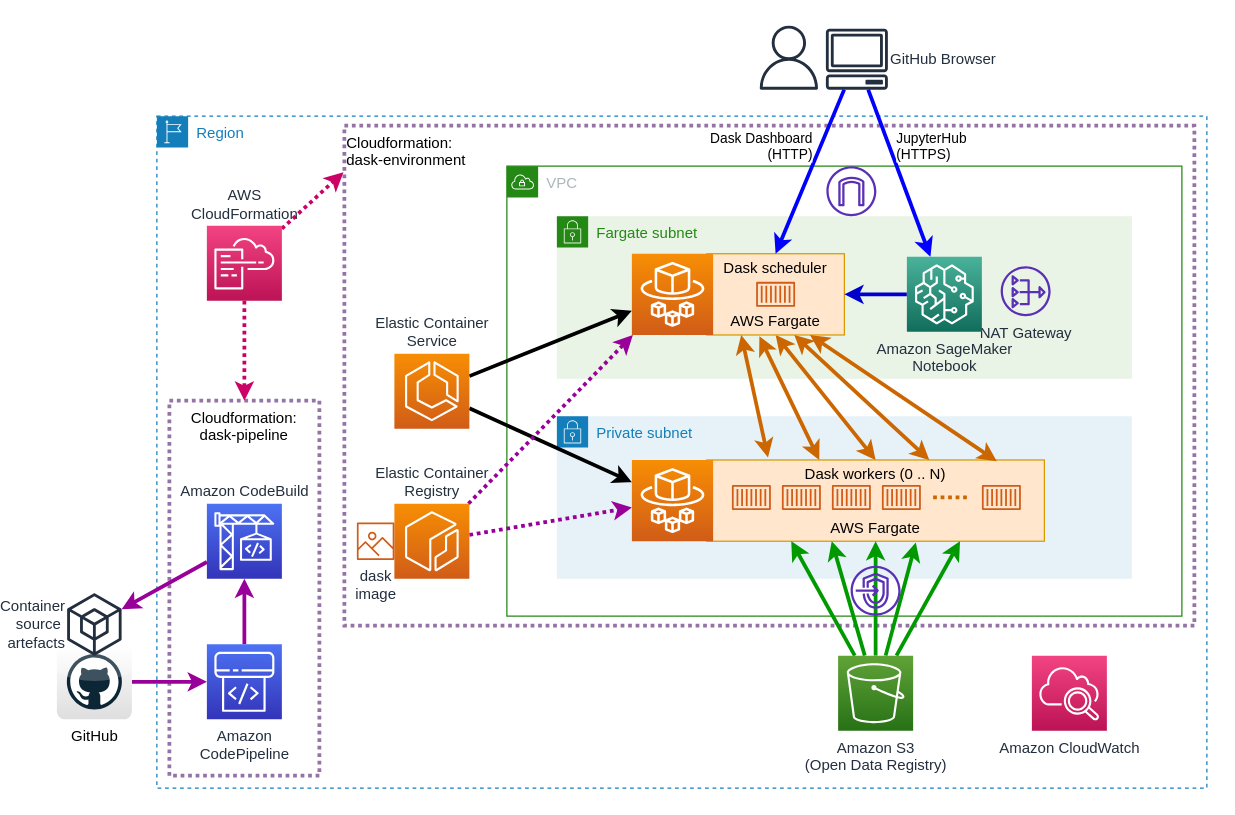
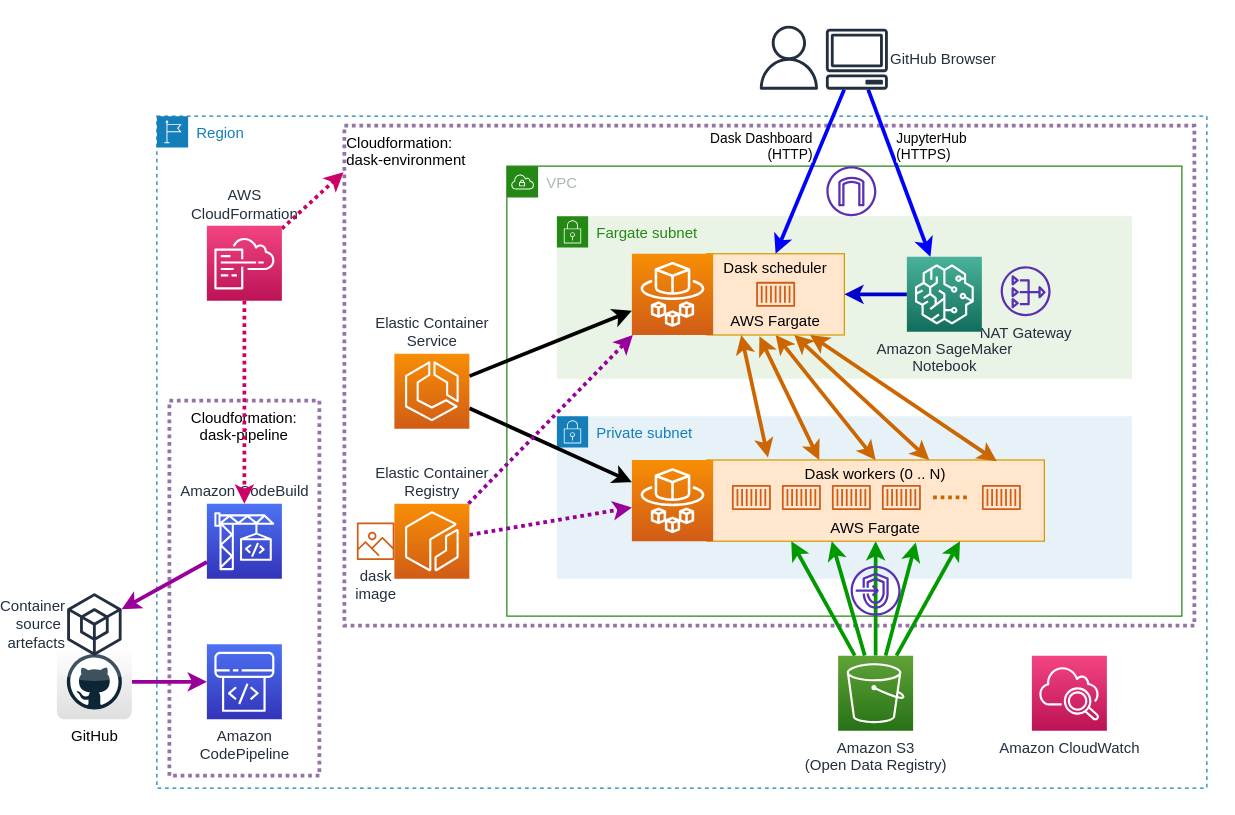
(244, 385) -> (244, 437)
(244, 618) -> none
